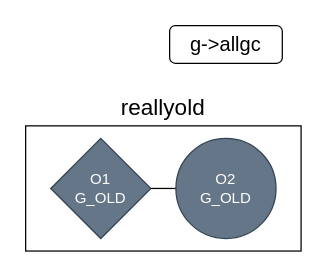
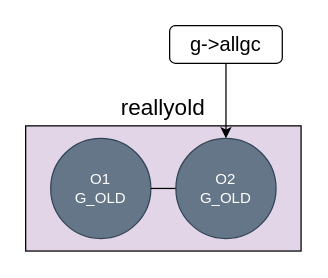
none -> (226, 96)
(101, 188) -> (101, 188)
(163, 188) -> (163, 188)
